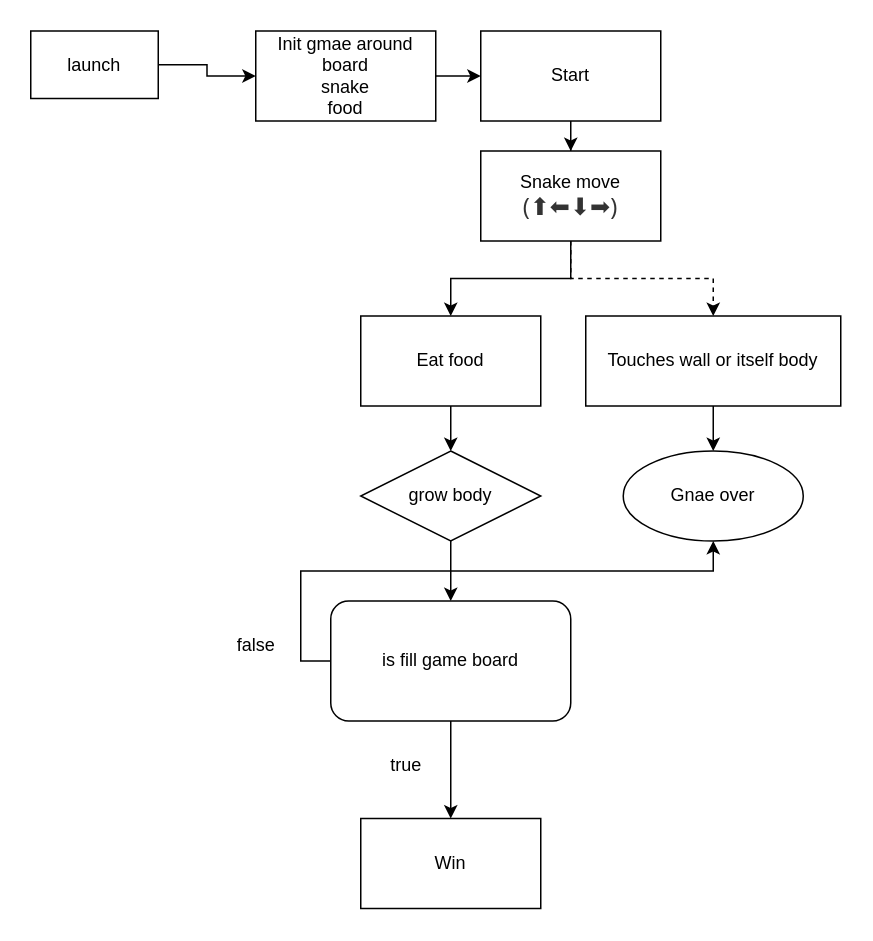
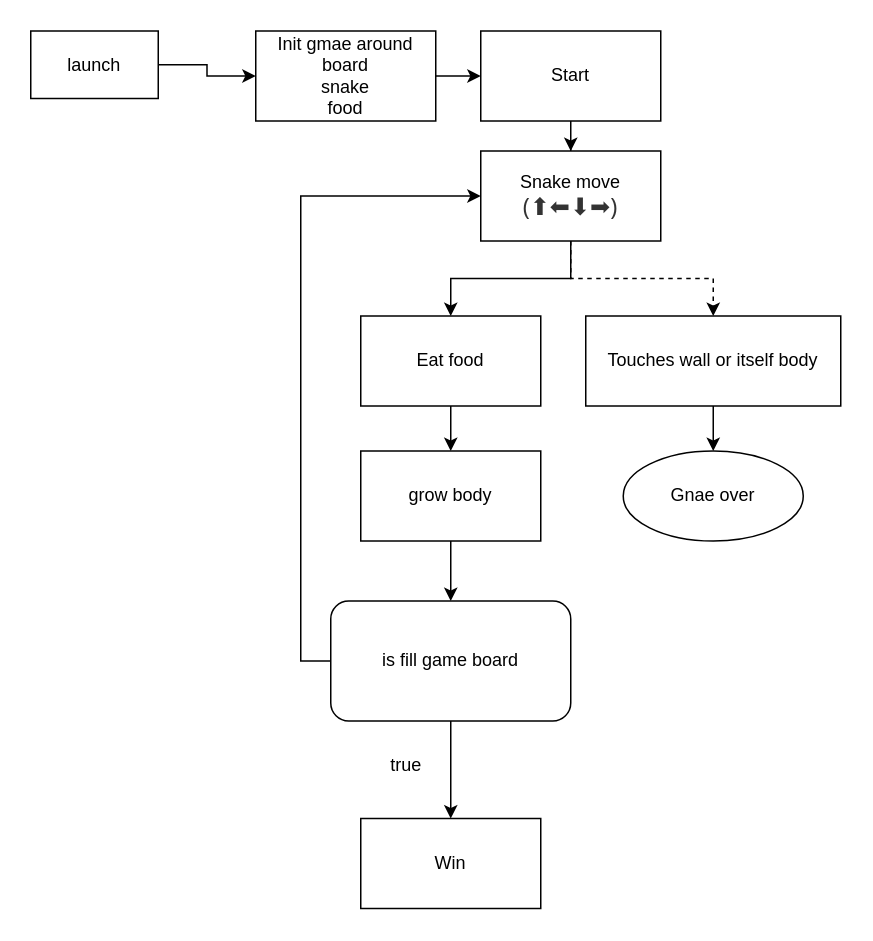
(451, 496) -> (451, 496)
(516, 571) -> (301, 300)
(256, 646) -> none
